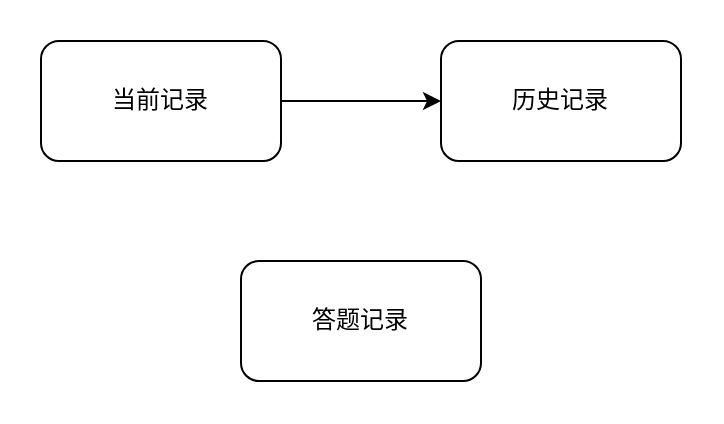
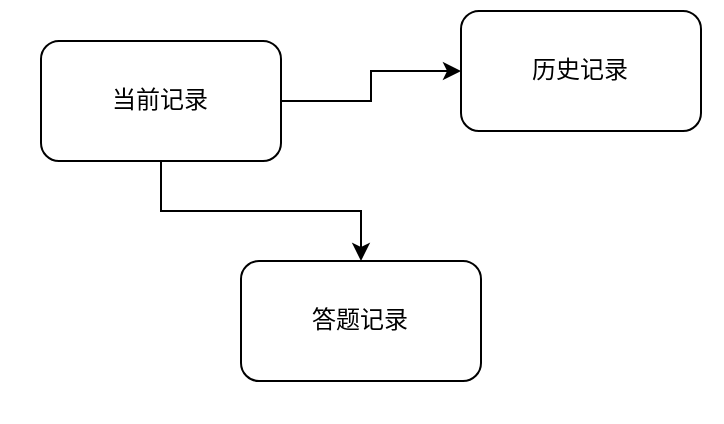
(561, 101) -> (581, 71)
none -> (254, 211)
